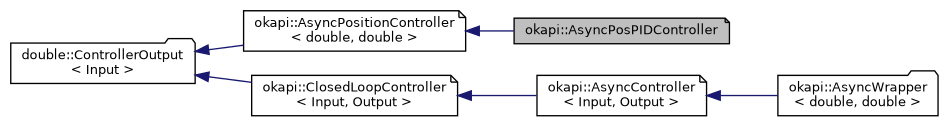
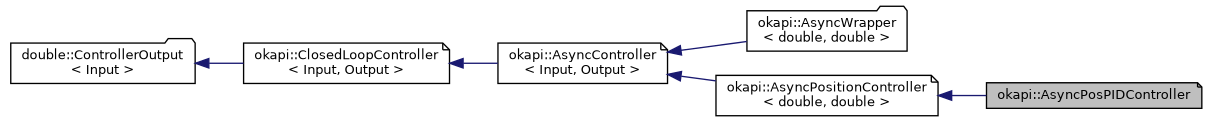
(226, 47) -> (699, 79)
